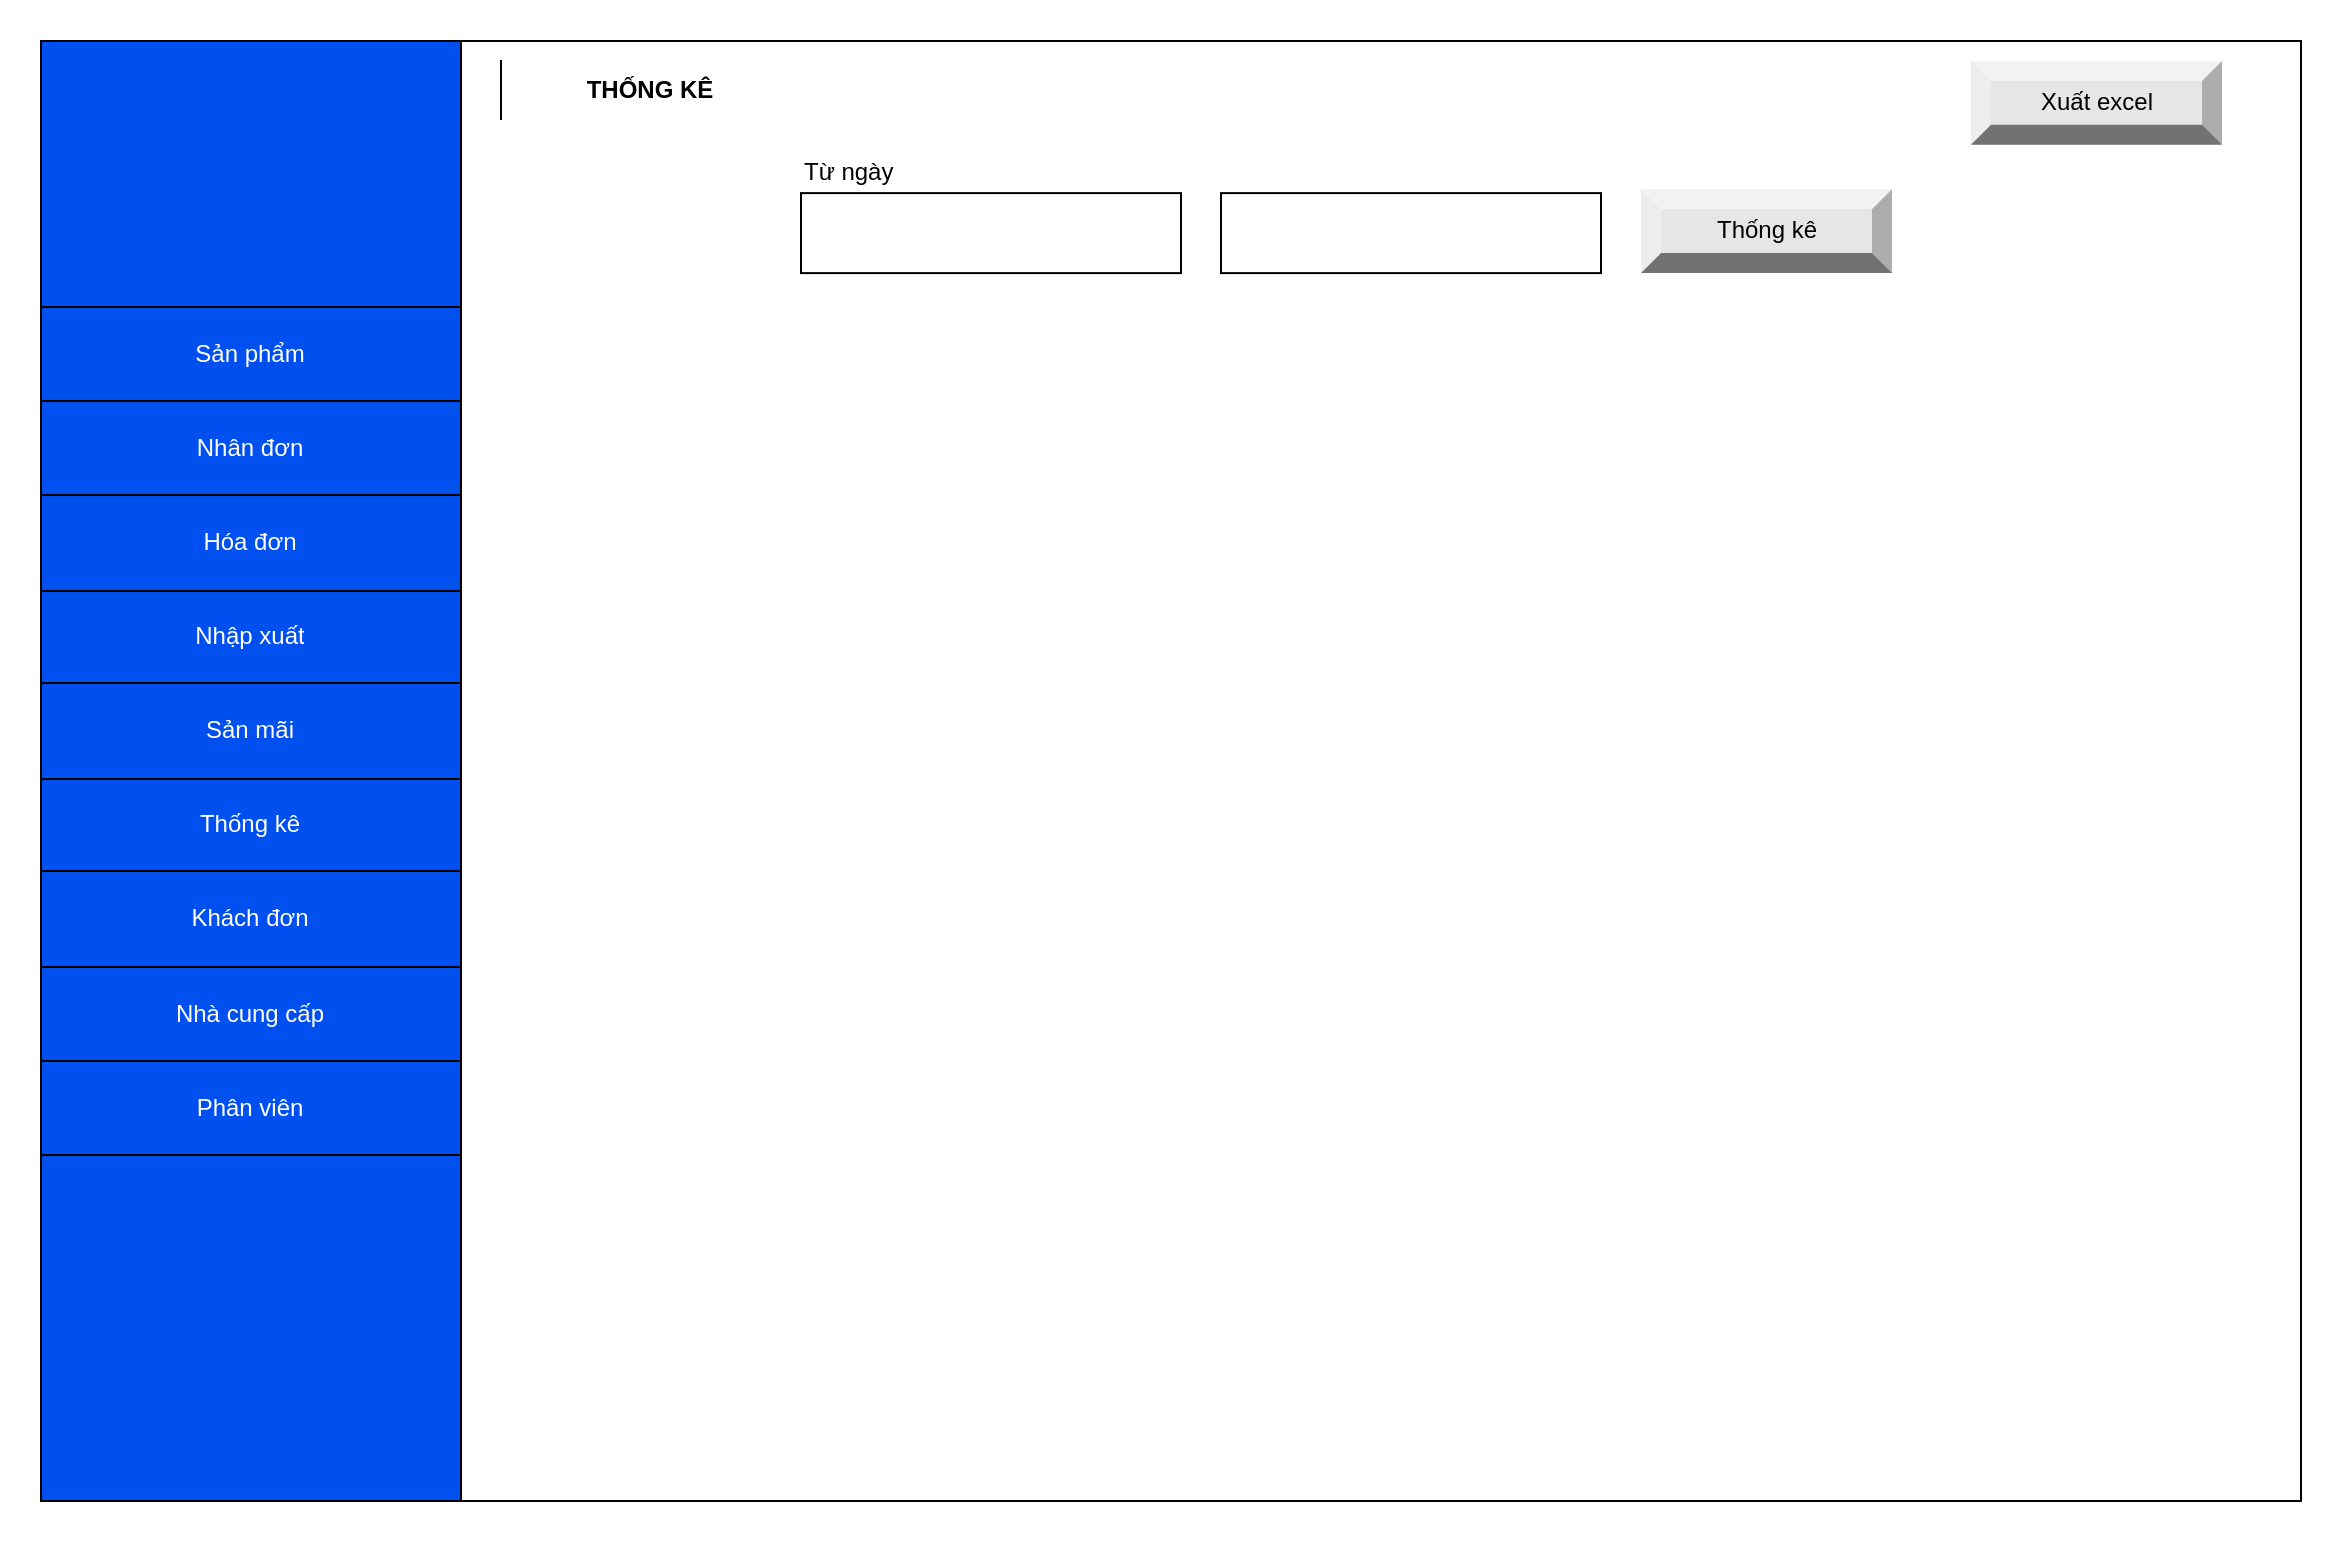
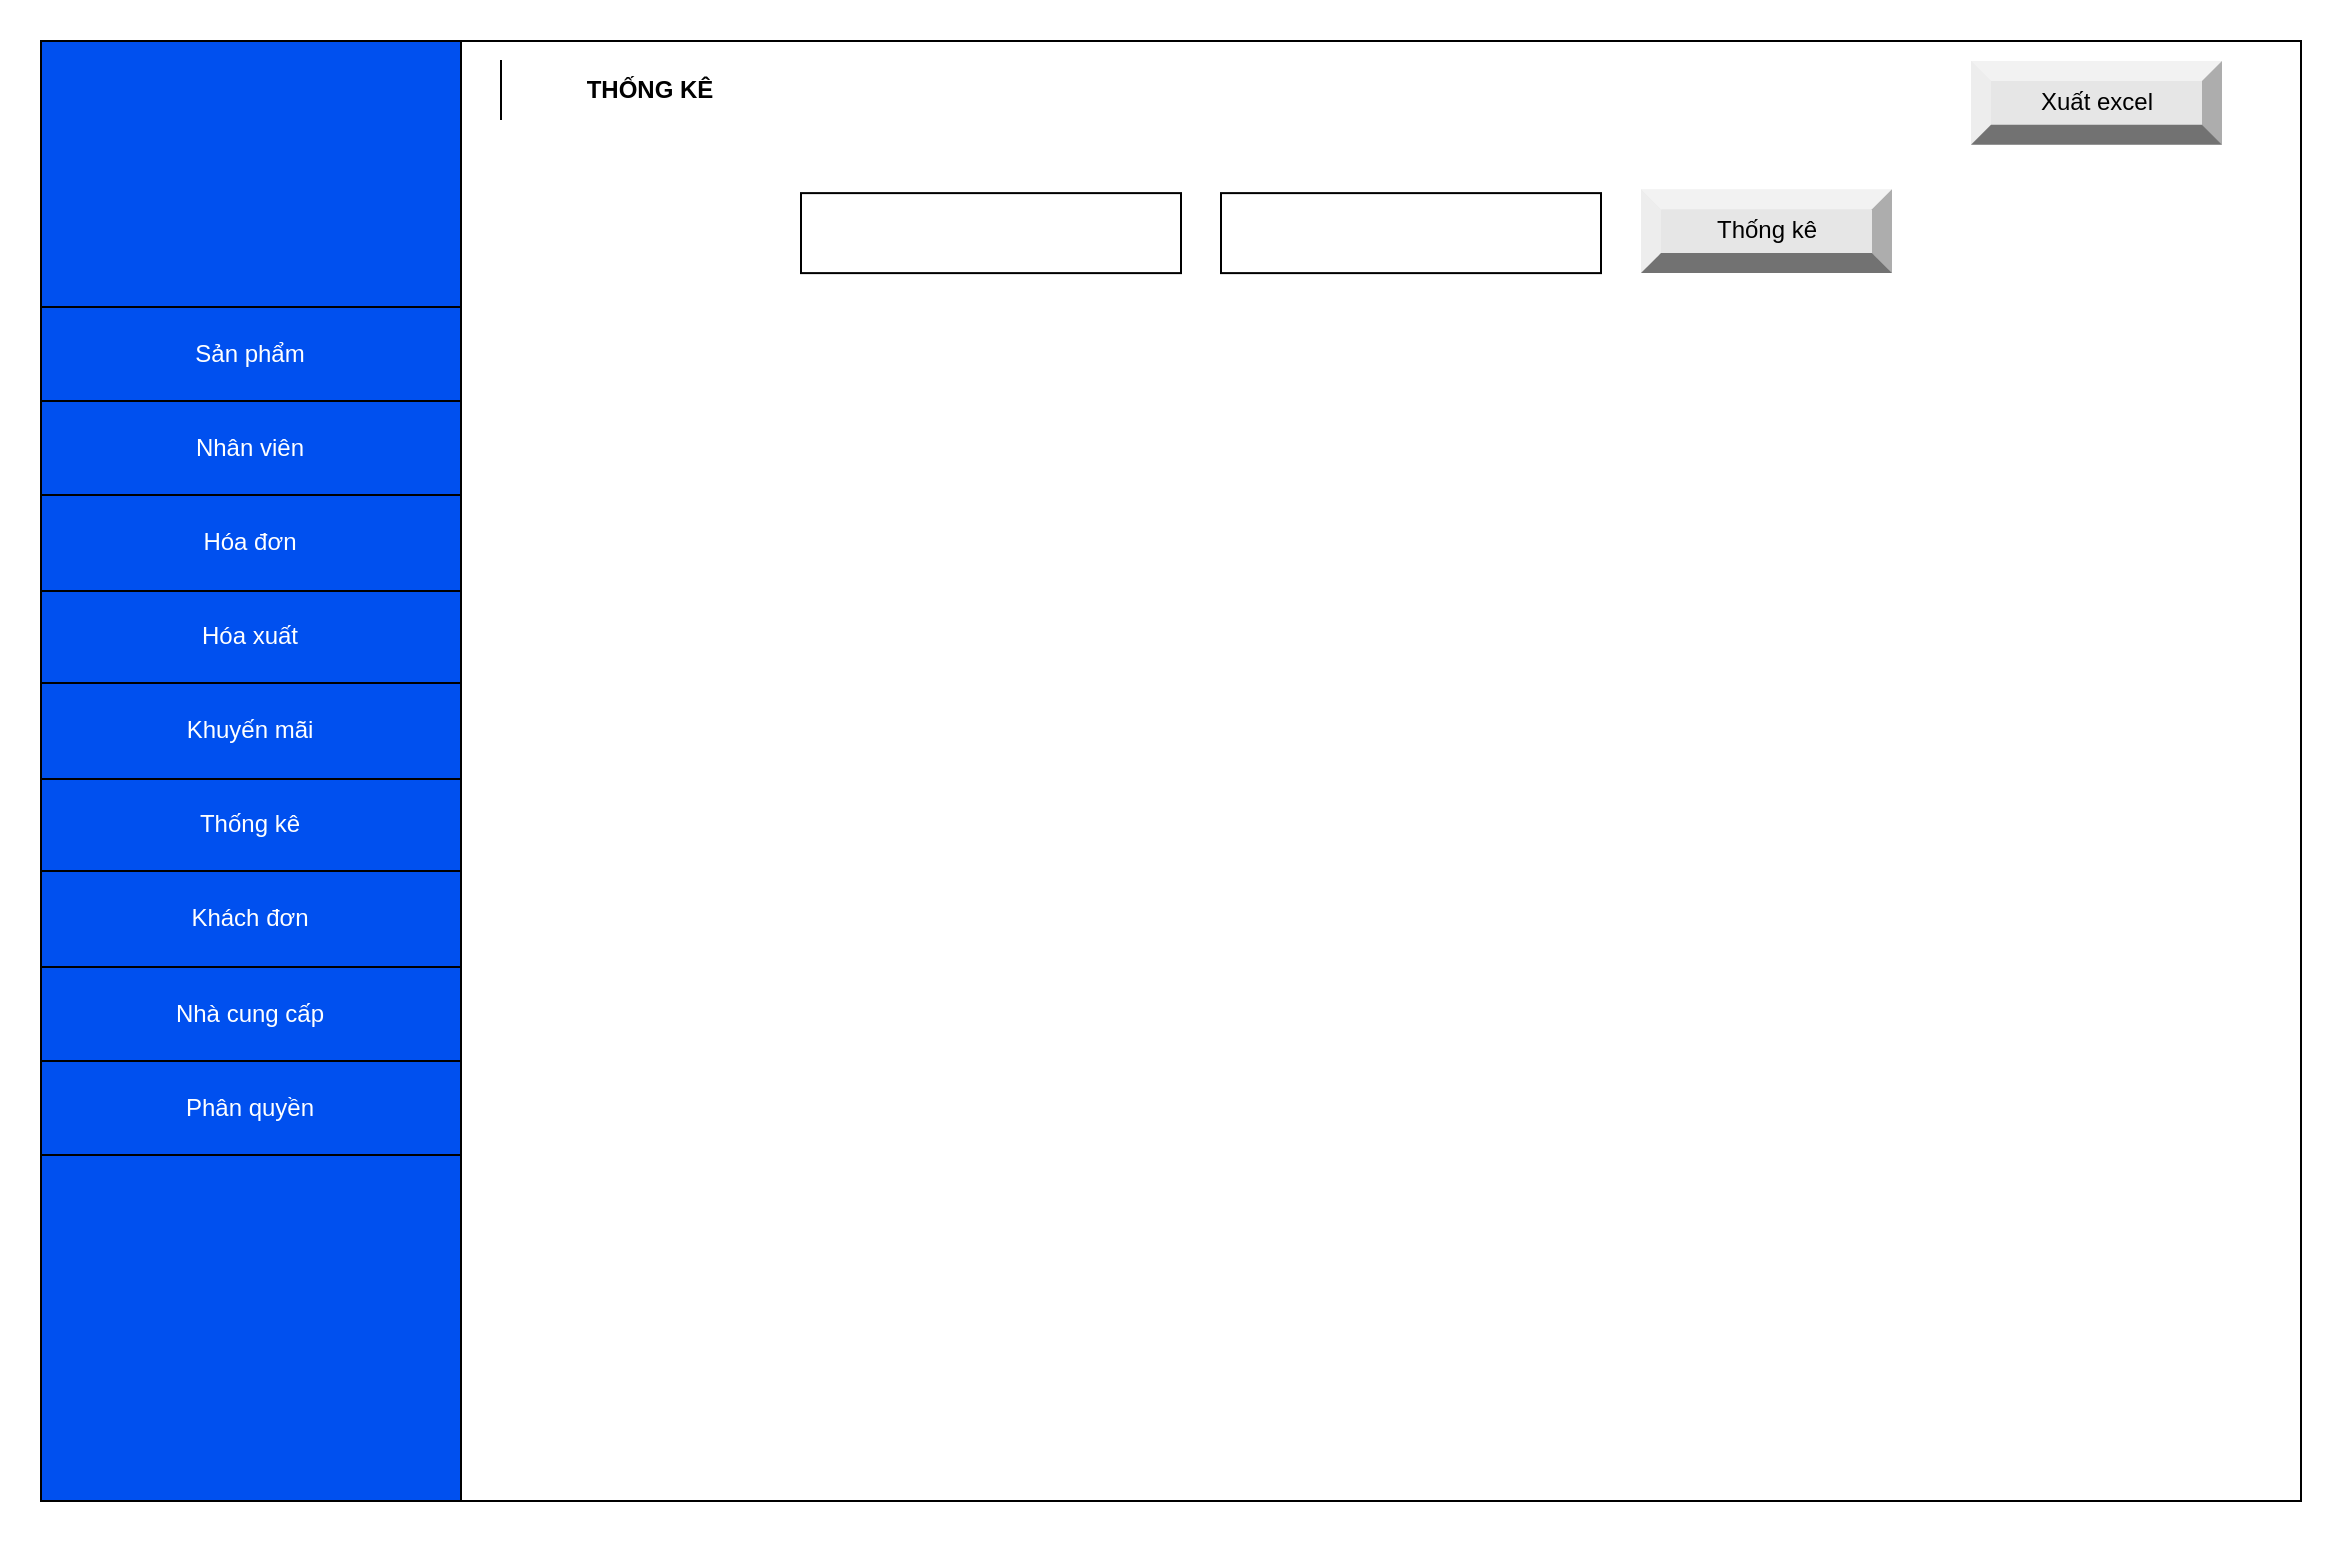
(861, 173) -> none
(251, 449) -> (251, 449)
(251, 637) -> (251, 637)
(251, 731) -> (251, 731)
(251, 1109) -> (251, 1109)
